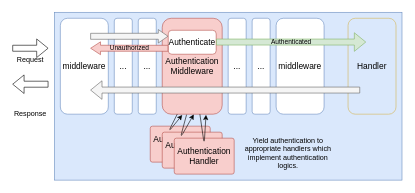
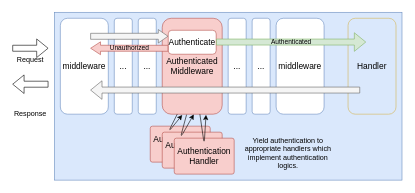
(192, 66) -> (192, 66)
